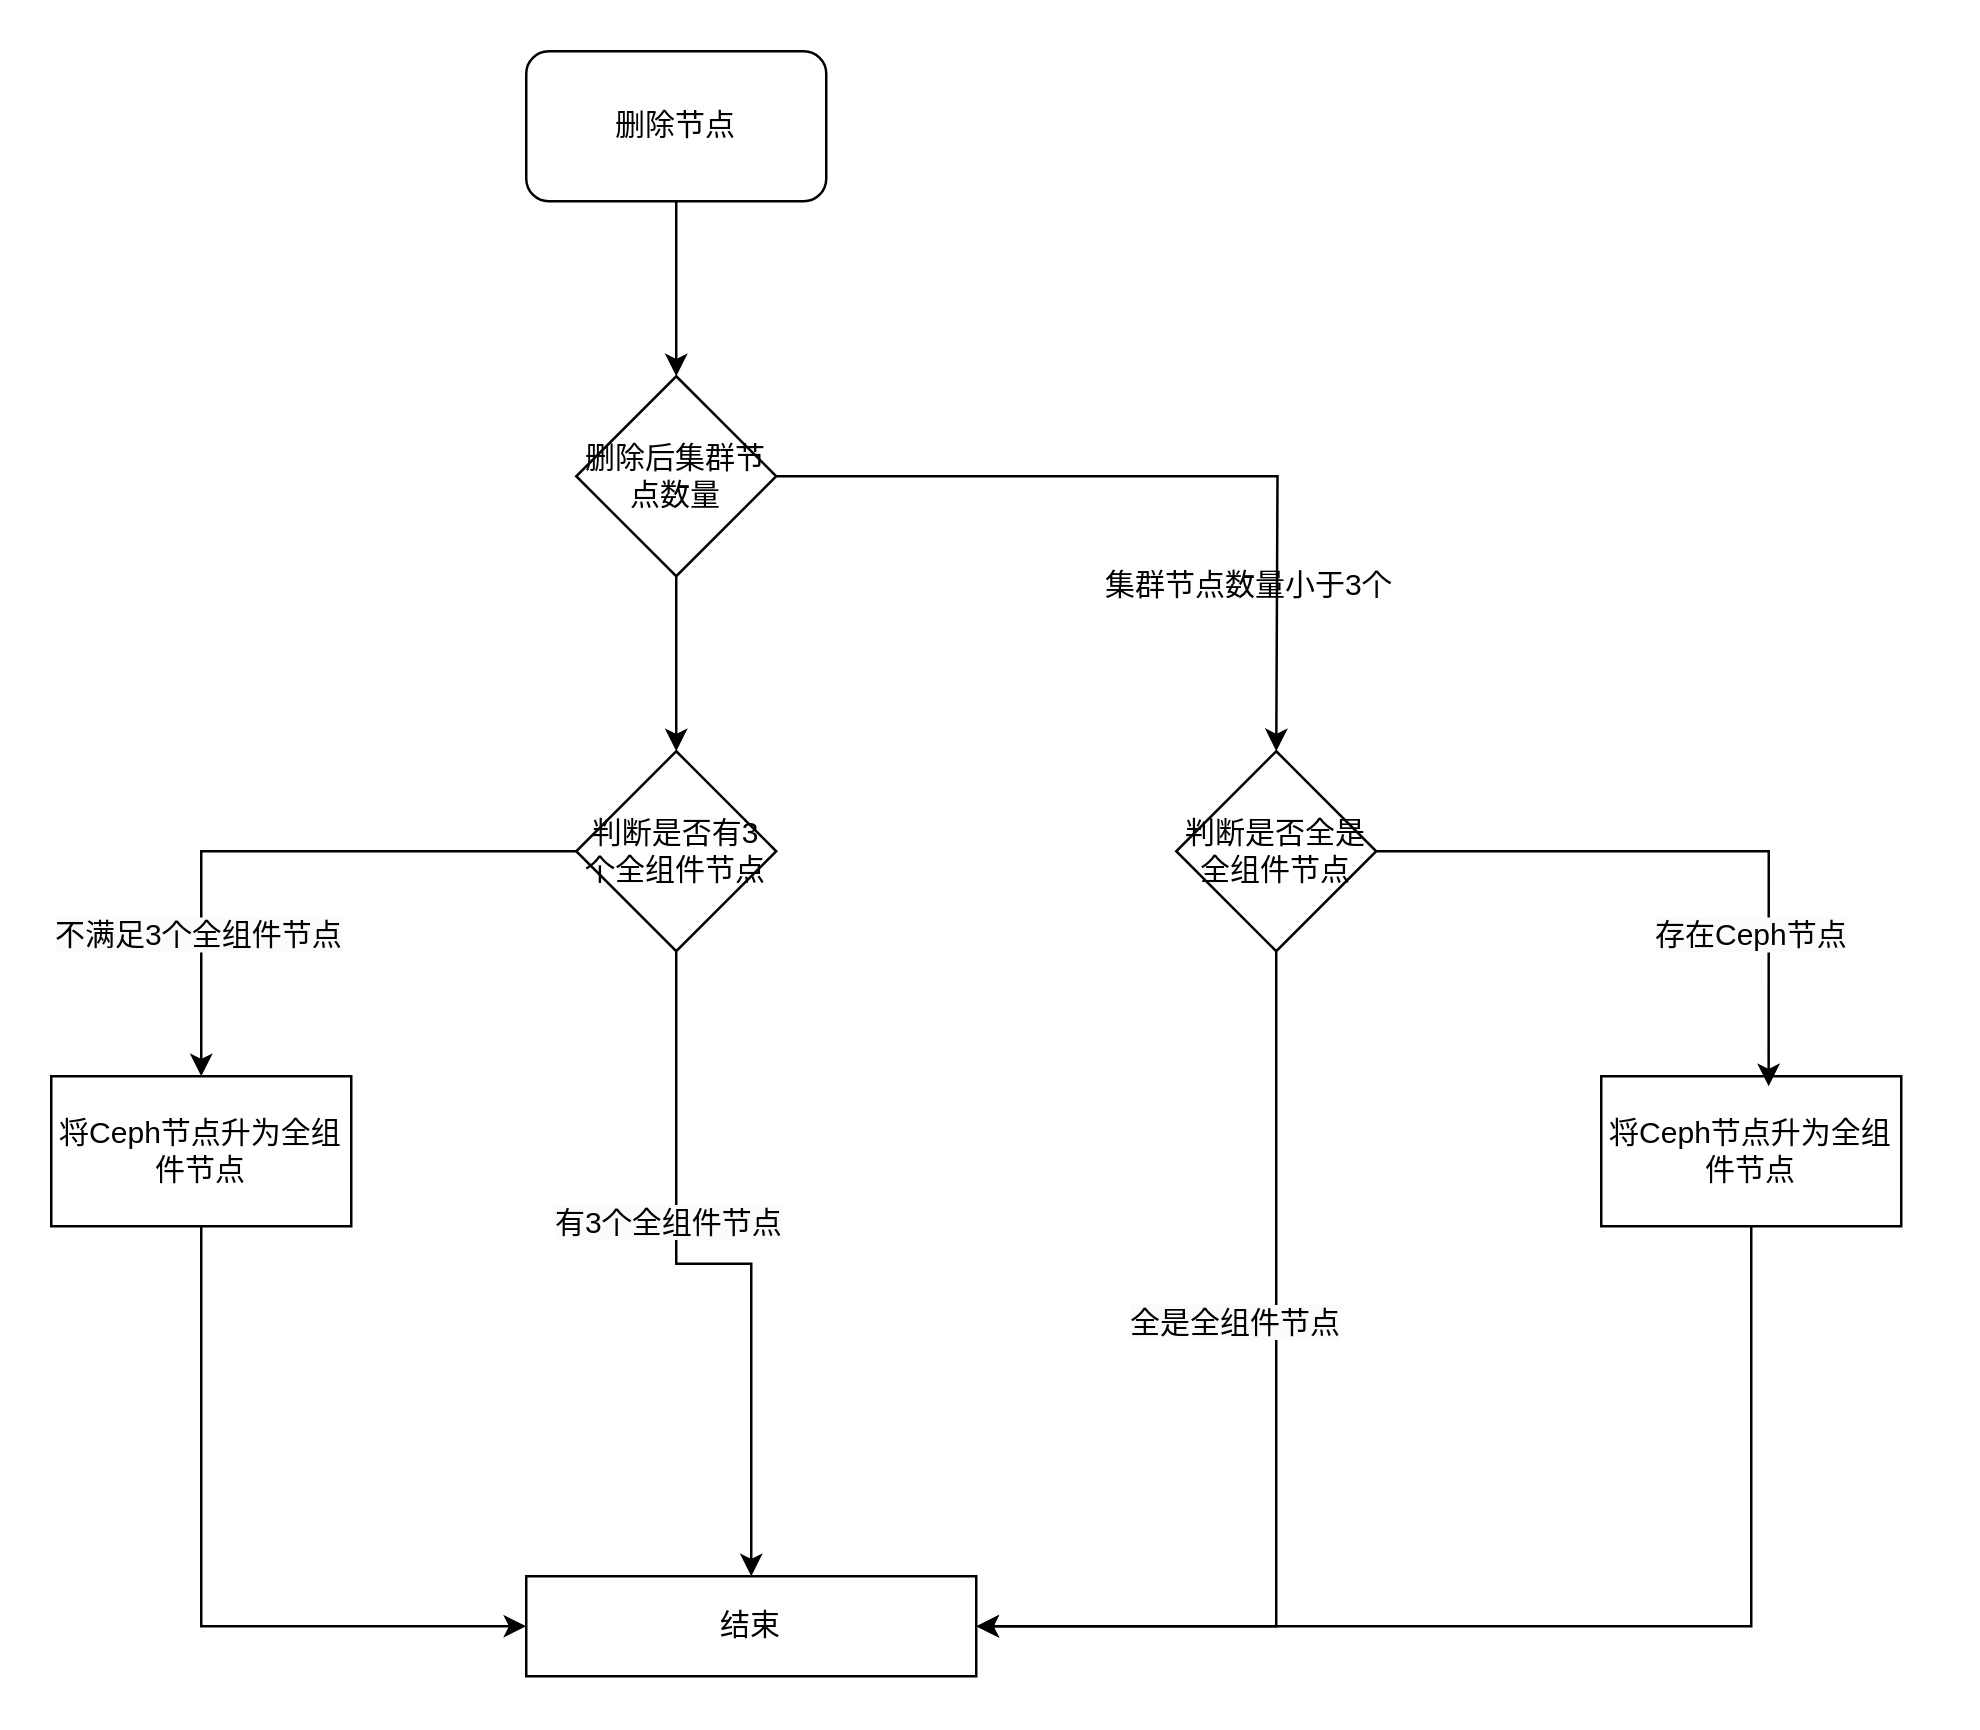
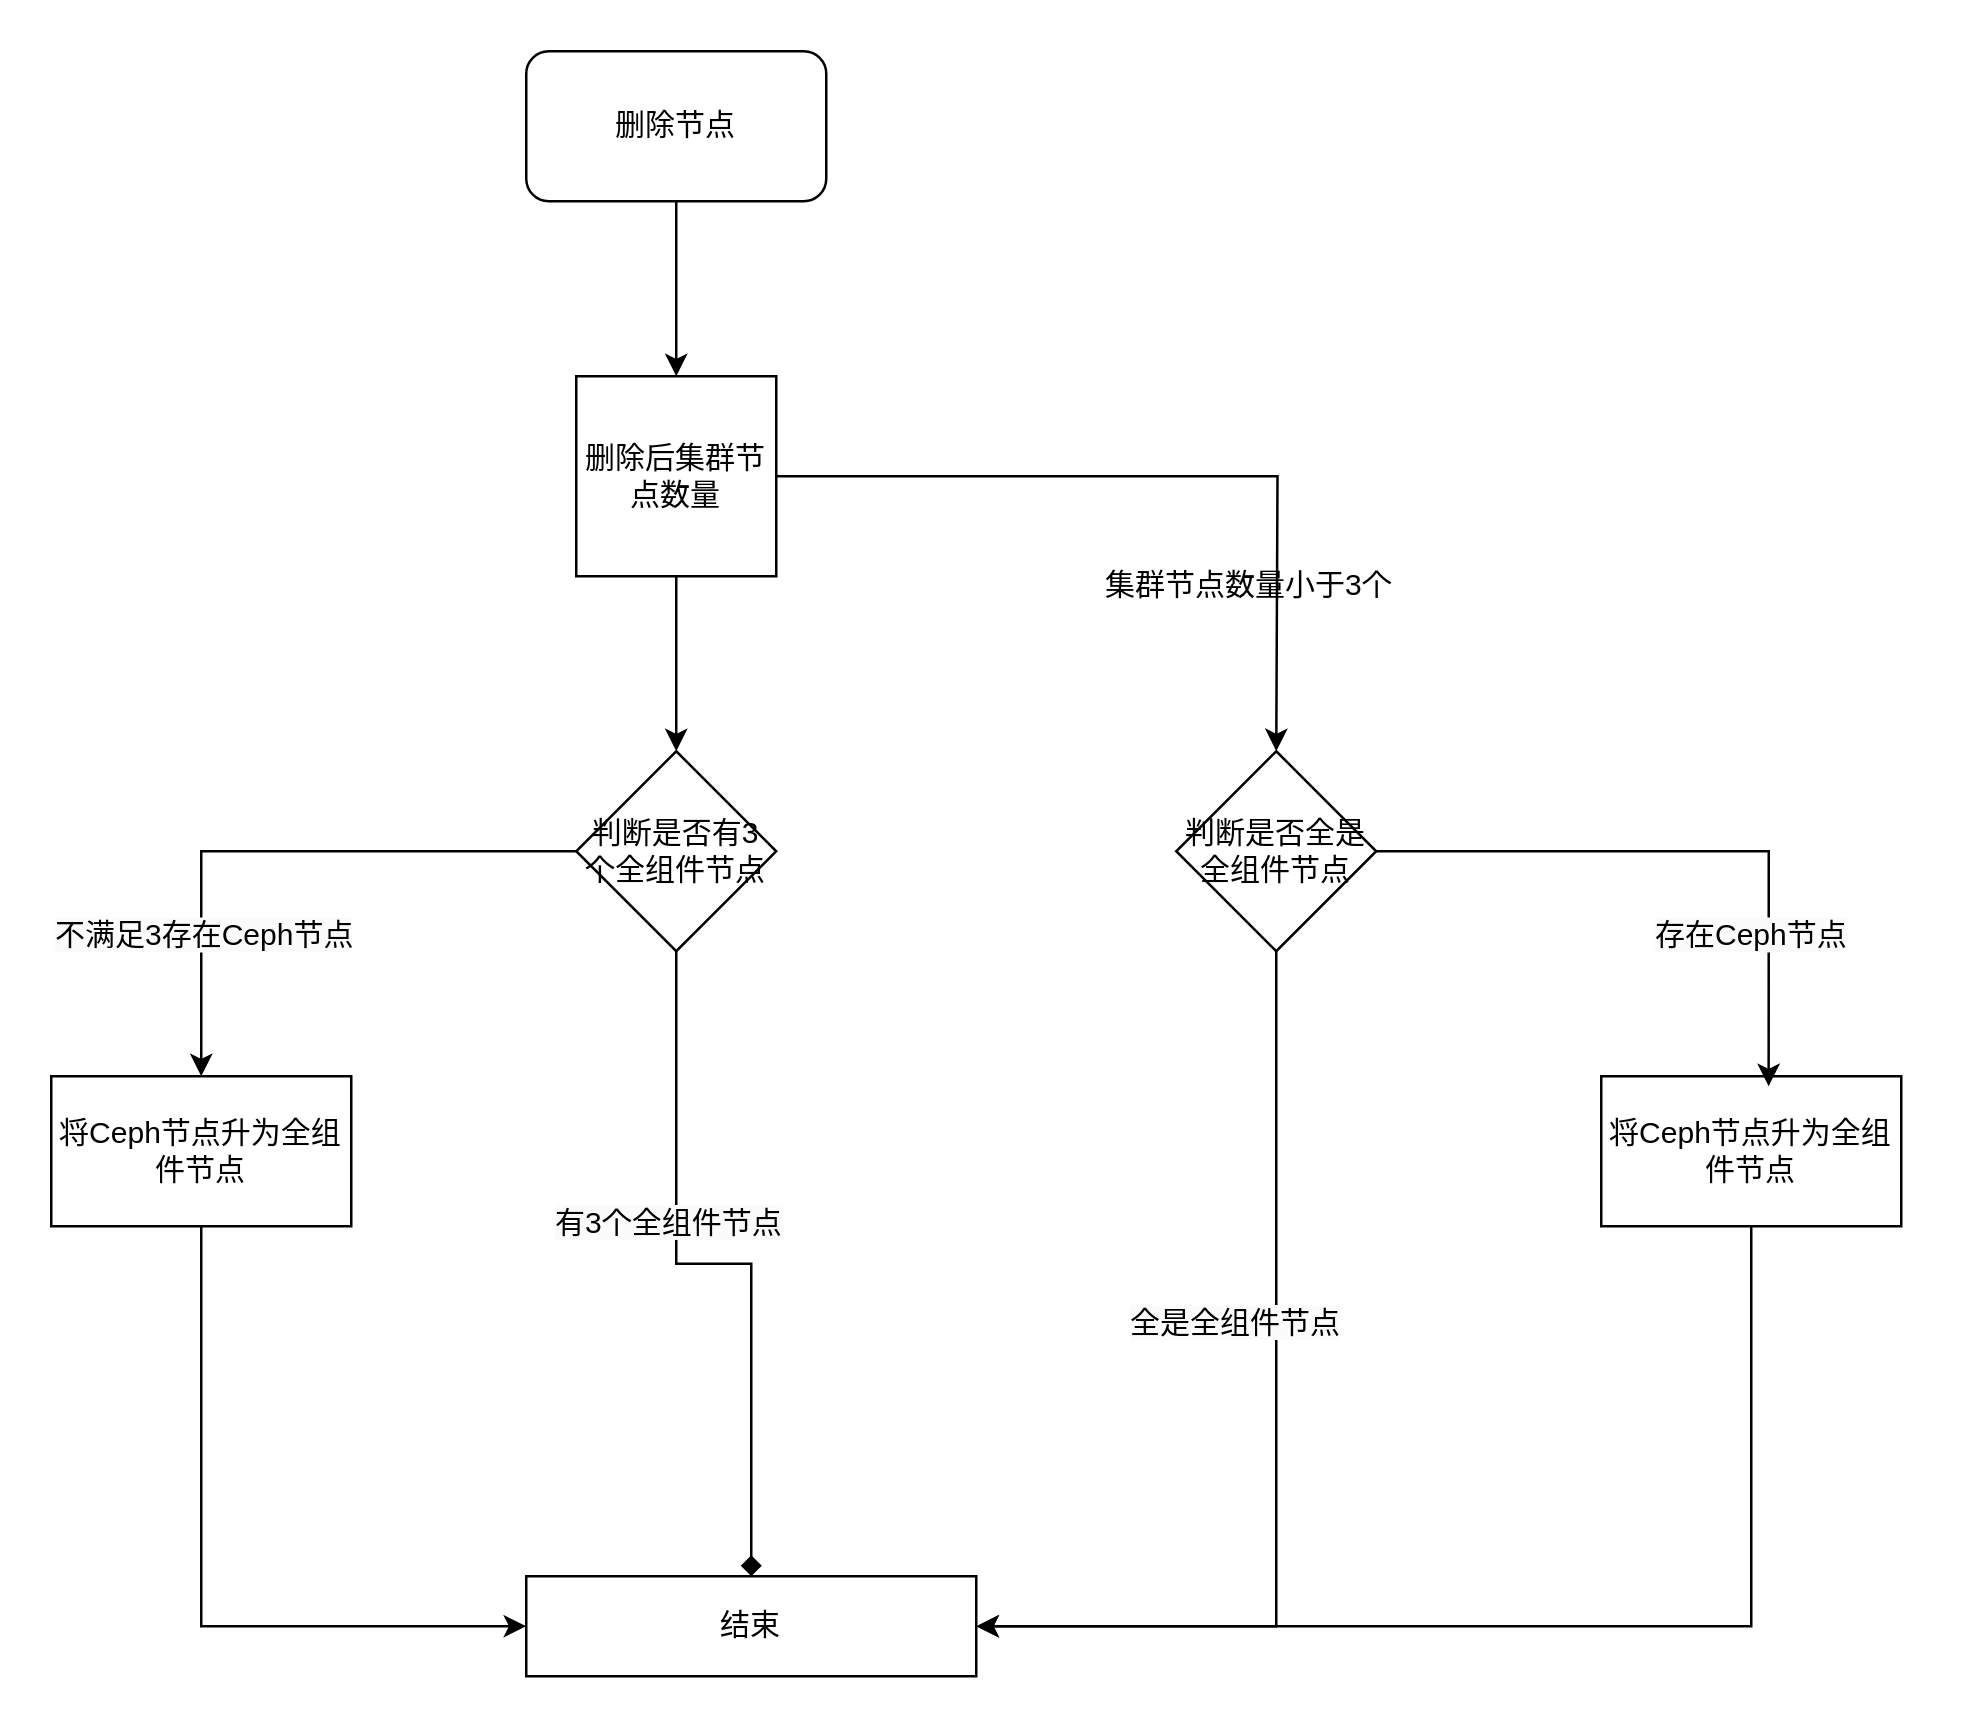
(676, 476) -> (676, 476)
(200, 937) -> (203, 937)
(751, 1557) -> (751, 1556)
